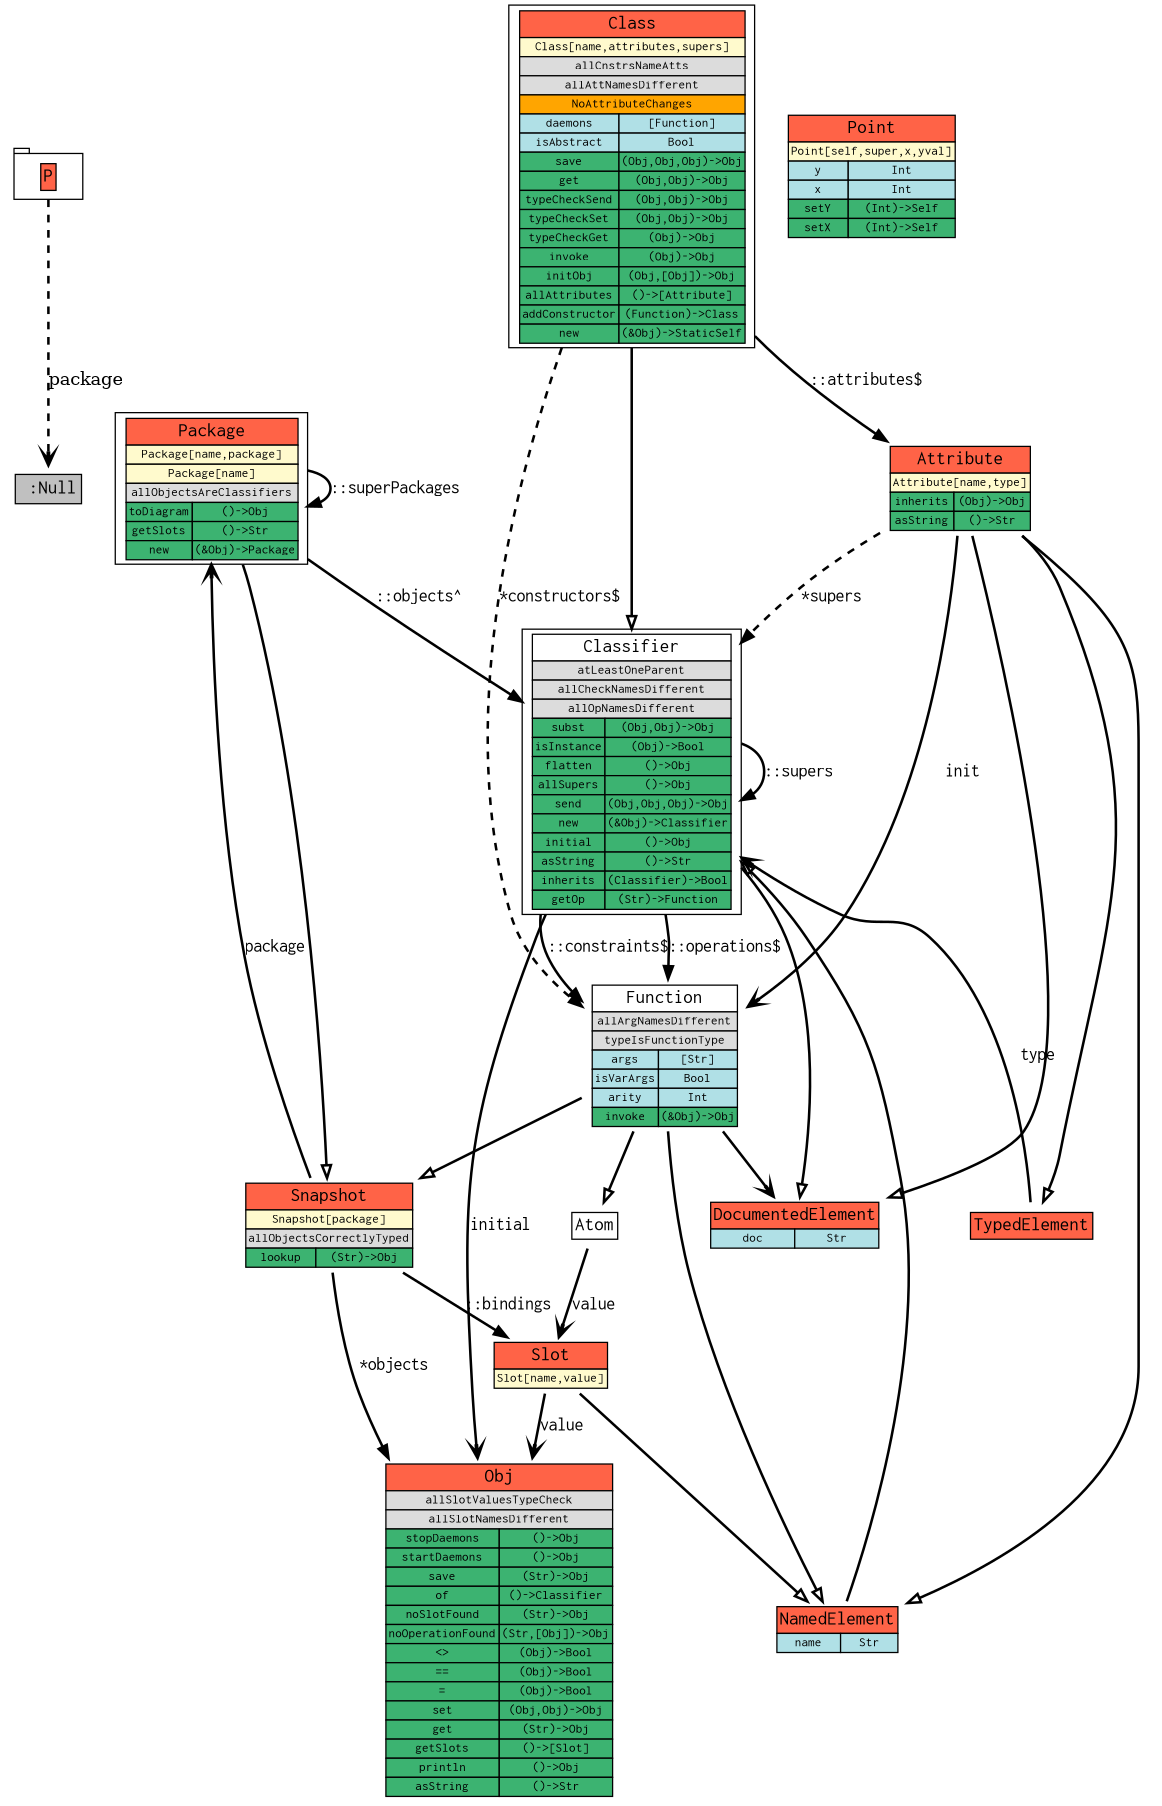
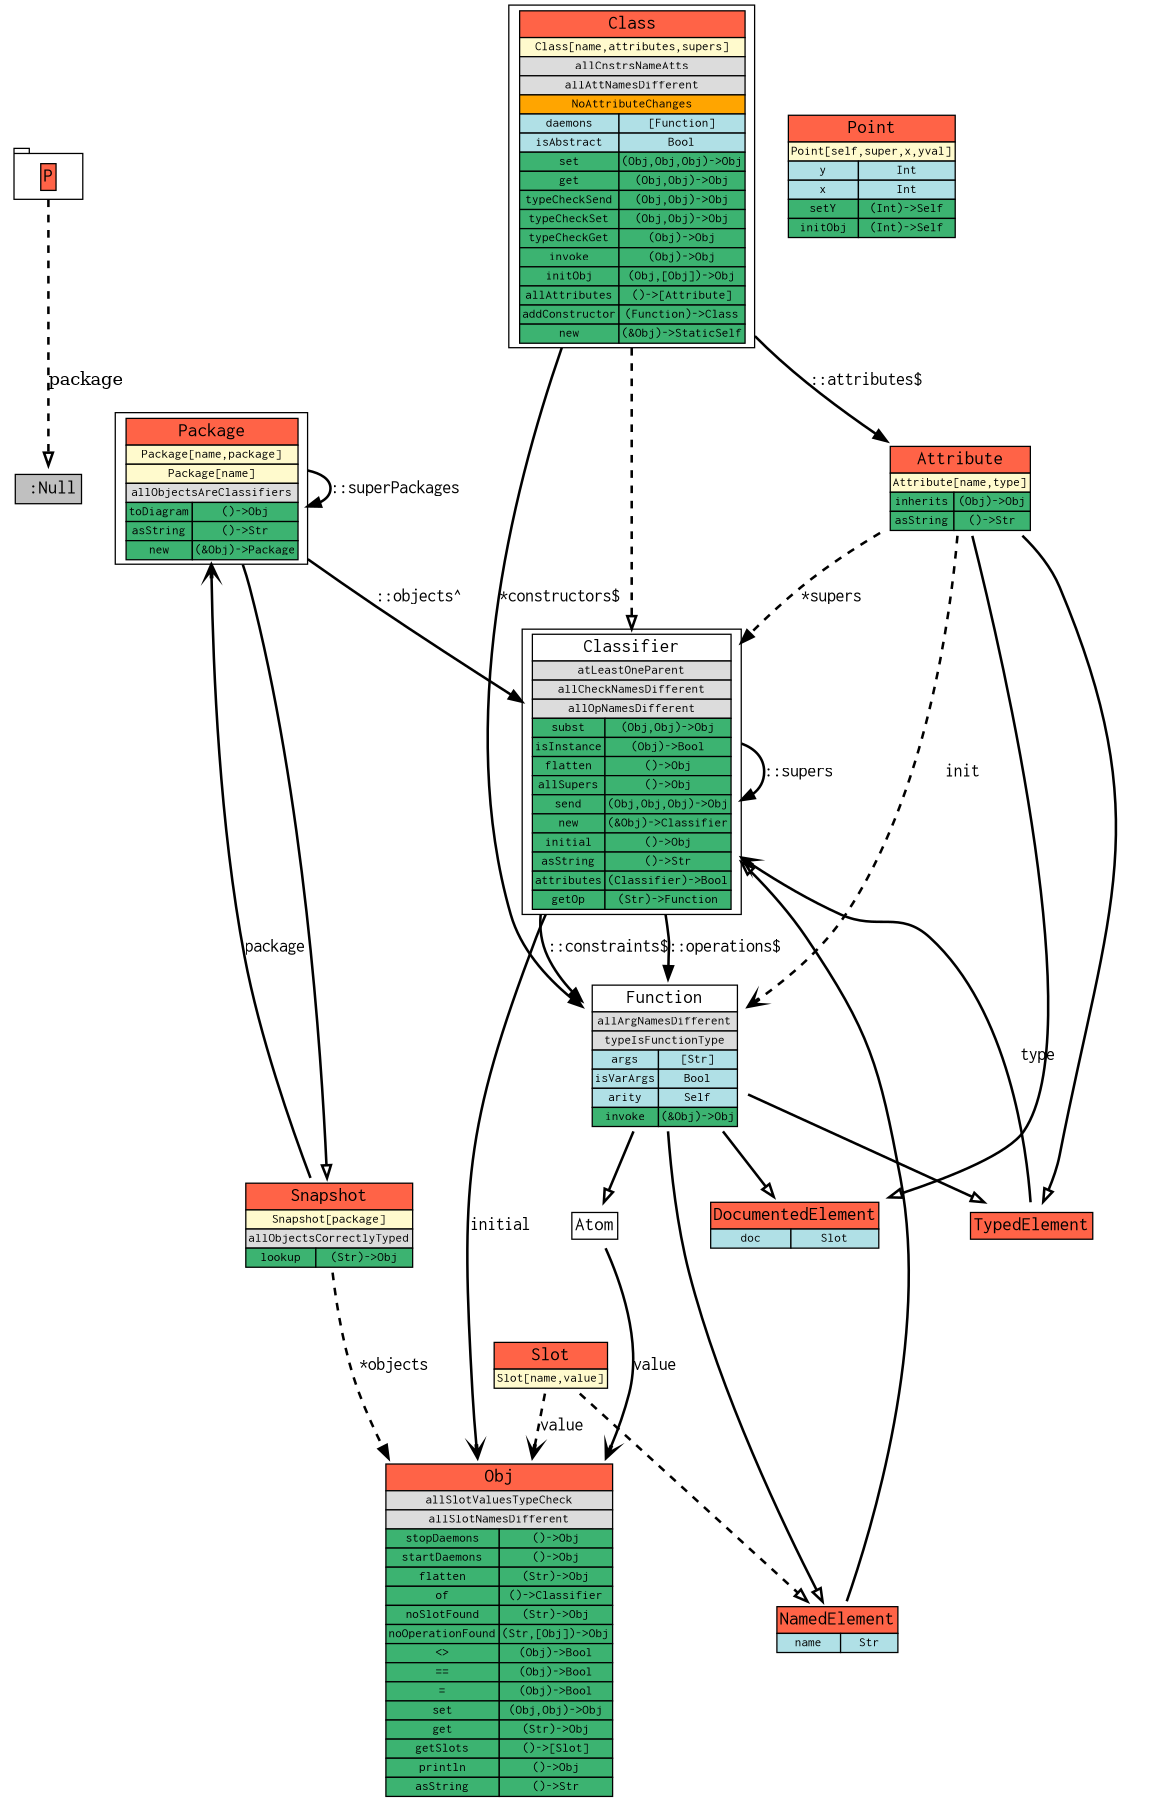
(569, 161) -> (569, 161)
(818, 227) -> (823, 227)
(48, 326) -> (48, 326)
(632, 482) -> (632, 482)
(159, 530) -> (159, 530)
(492, 663) -> (492, 663)
(905, 790) -> (905, 790)
(569, 880) -> (569, 880)
(806, 1018) -> none
(698, 1097) -> (698, 1097)
(1139, 1098) -> none
(507, 1135) -> (860, 1146)
(744, 1159) -> (744, 1159)
(837, 1238) -> (835, 1238)
(575, 1287) -> (633, 1347)
(449, 1301) -> none
(349, 1362) -> (349, 1362)
(540, 1419) -> (540, 1419)
(689, 1493) -> (689, 1493)
(443, 1576) -> (443, 1576)
